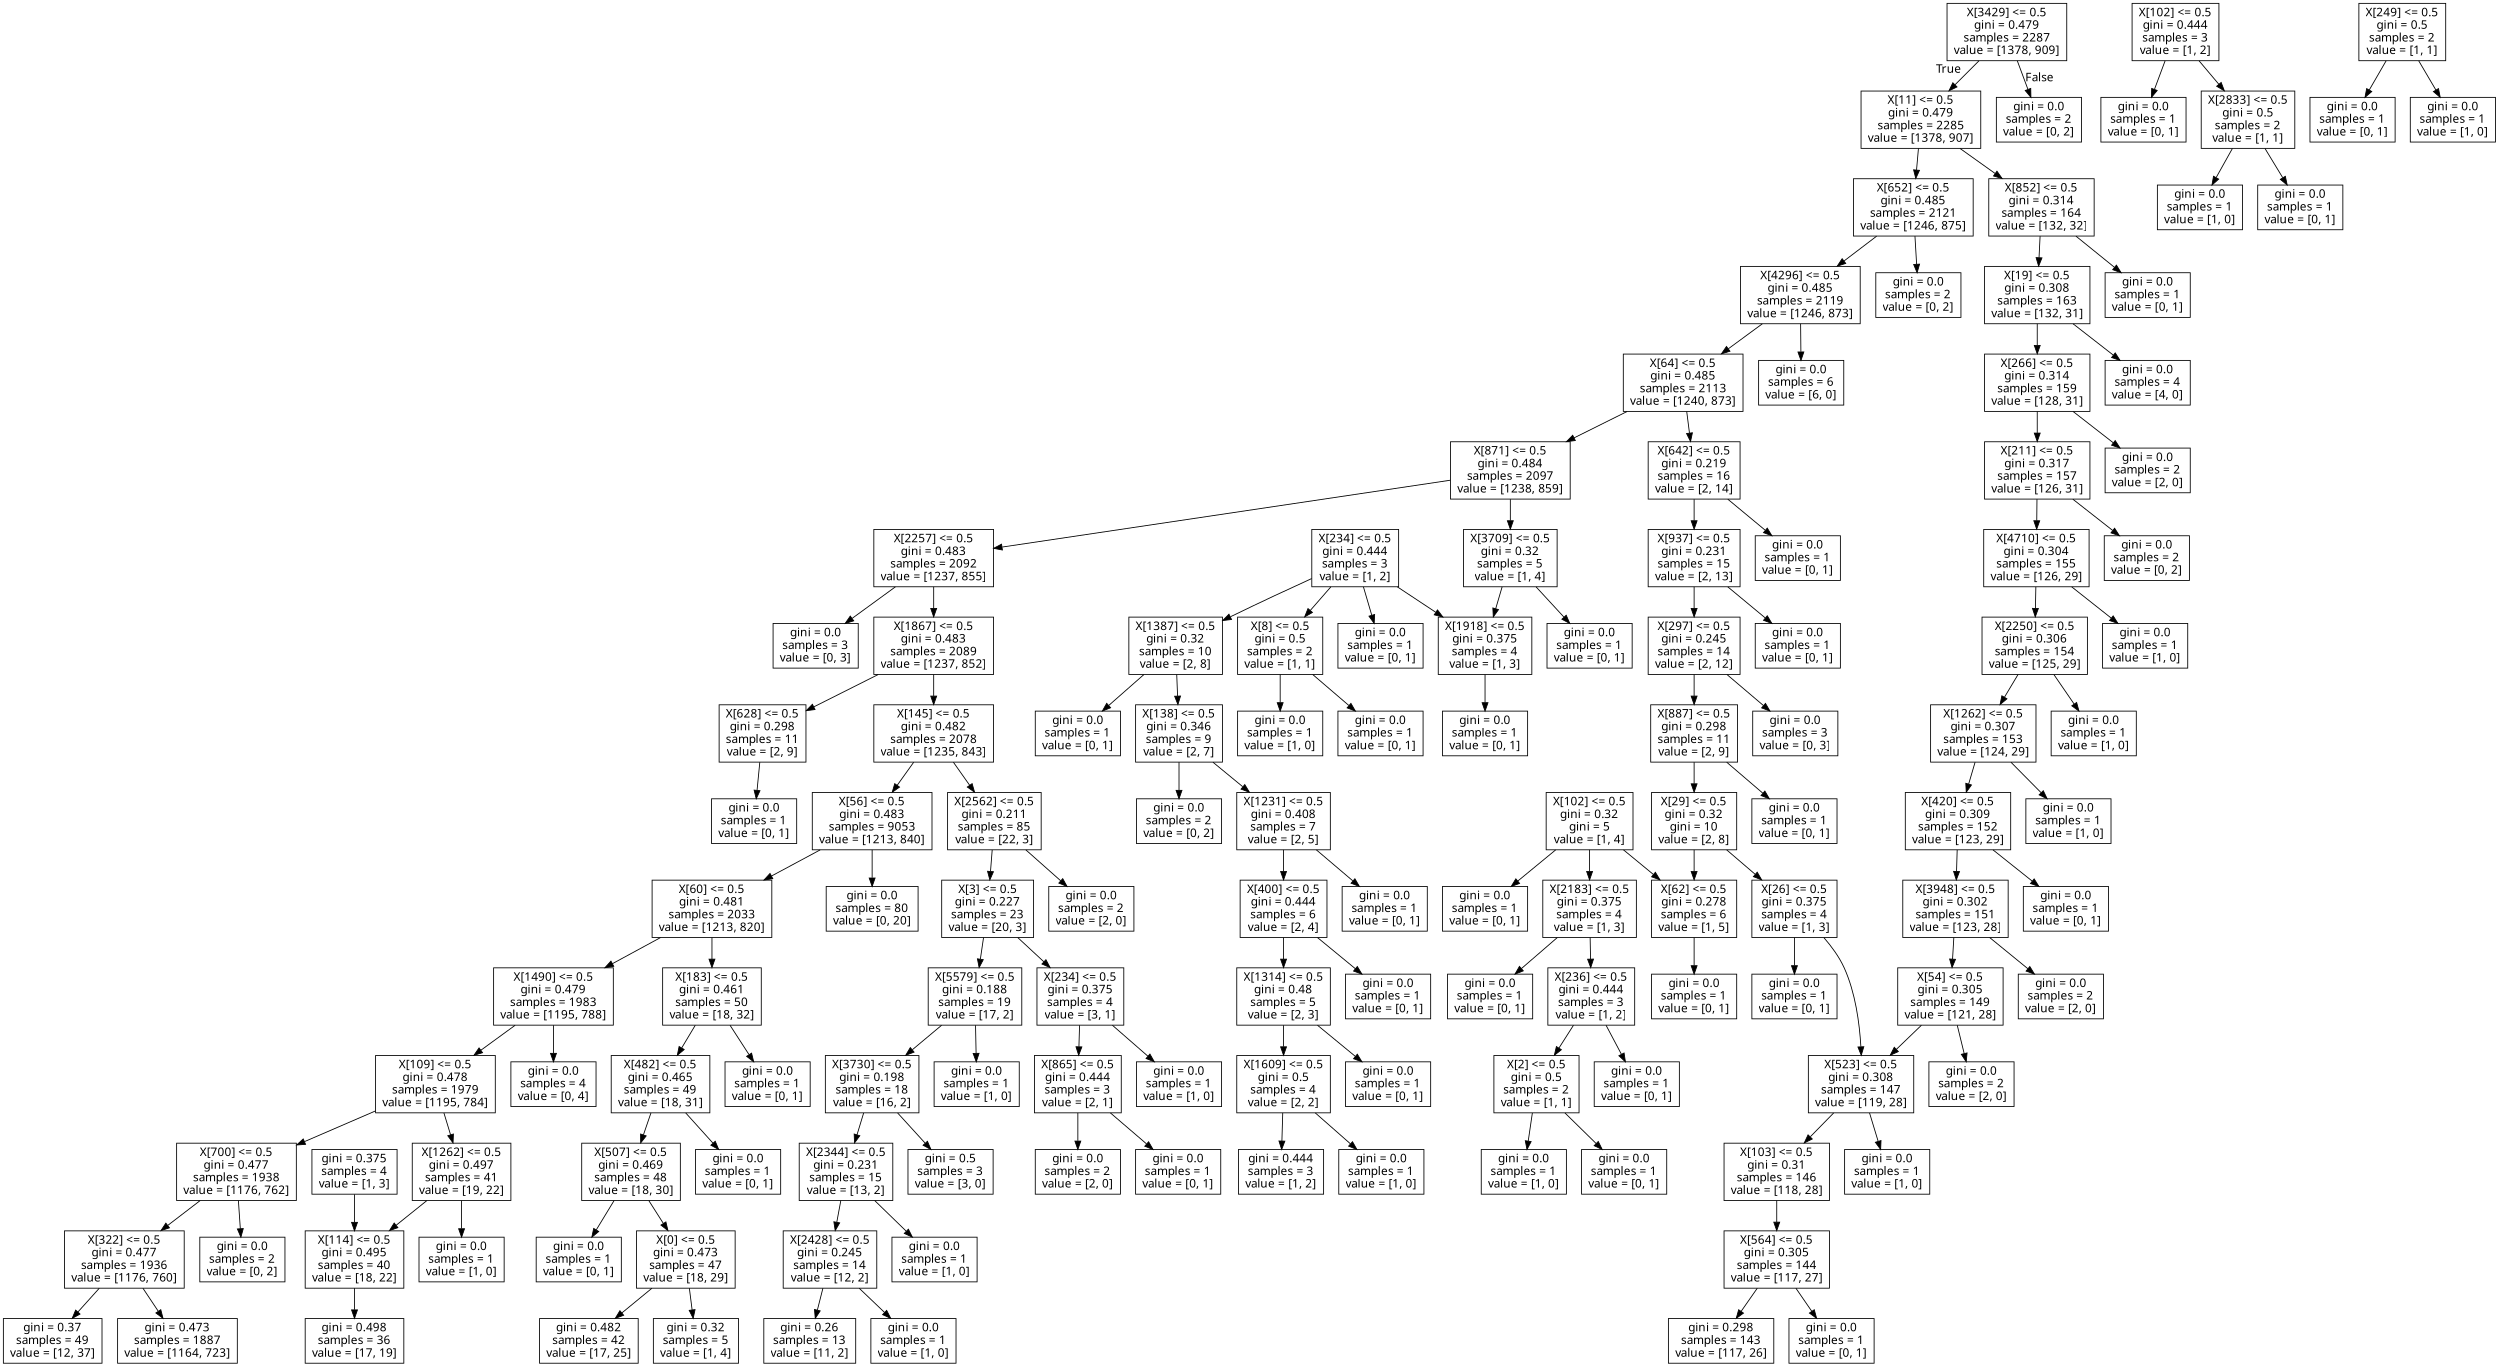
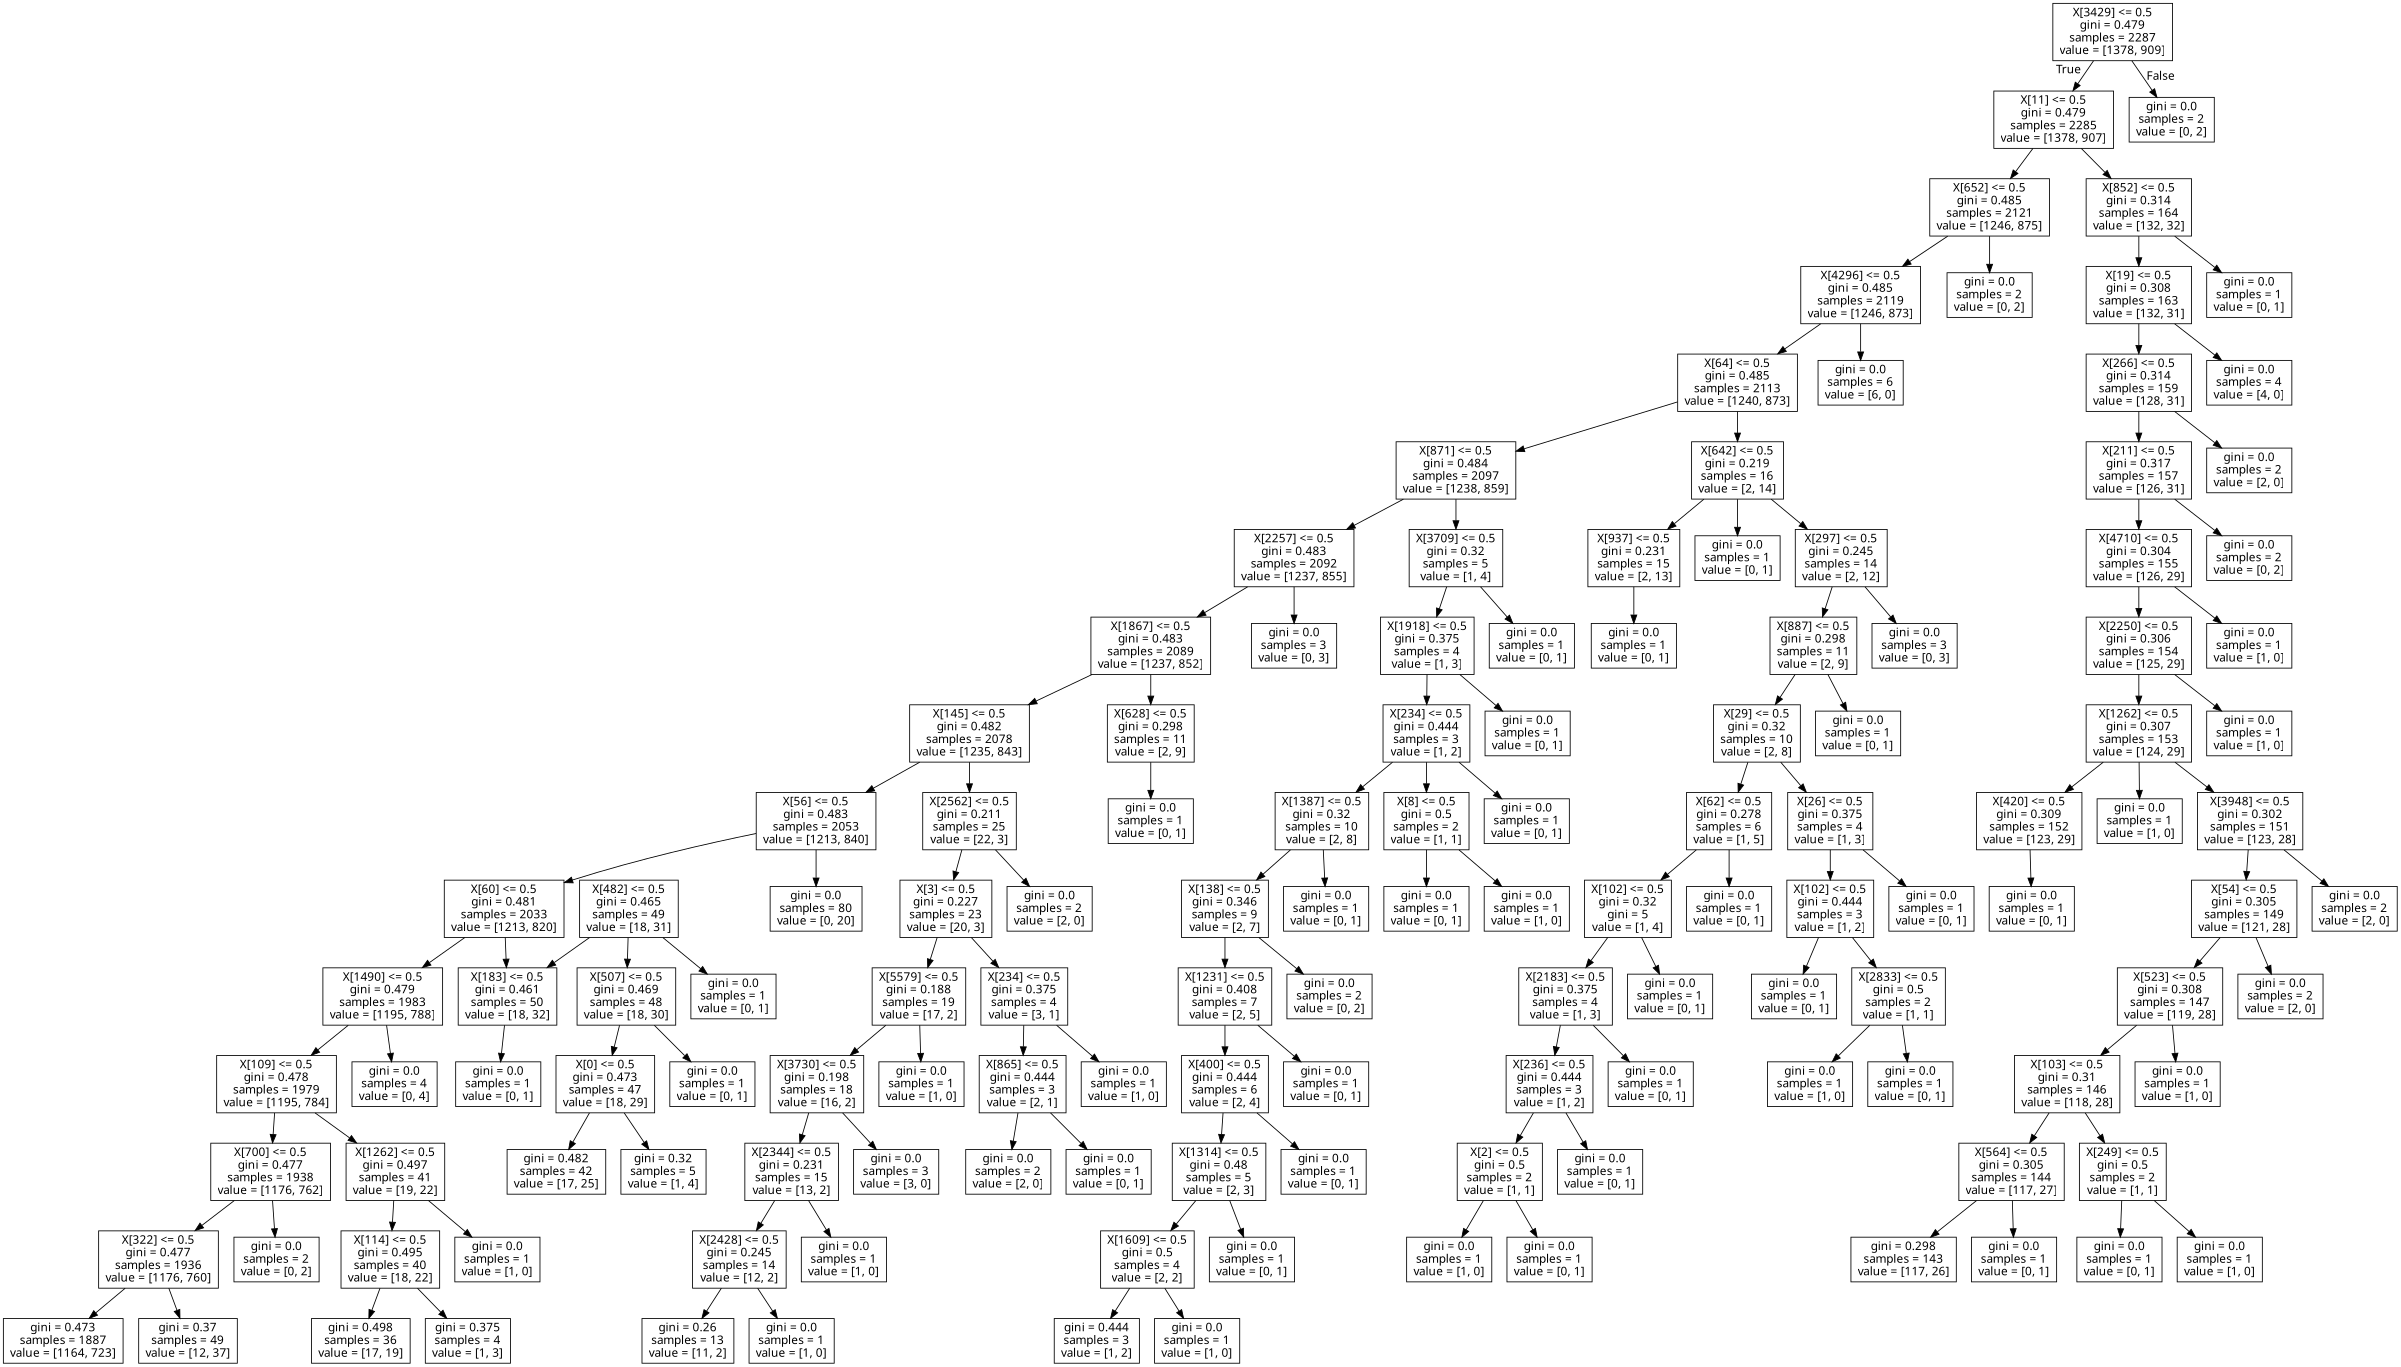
(1694, 598) -> (1786, 511)
(1416, 600) -> (1427, 685)
(872, 821) -> (816, 821)
(994, 821) -> (970, 821)
(1694, 821) -> (1757, 733)
(1957, 861) -> (2191, 775)
(1638, 862) -> (1682, 862)
(1852, 989) -> (1830, 861)
(689, 1037) -> (572, 950)
none -> (2093, 1124)
(951, 1172) -> (896, 1172)
(355, 1208) -> (429, 1300)
